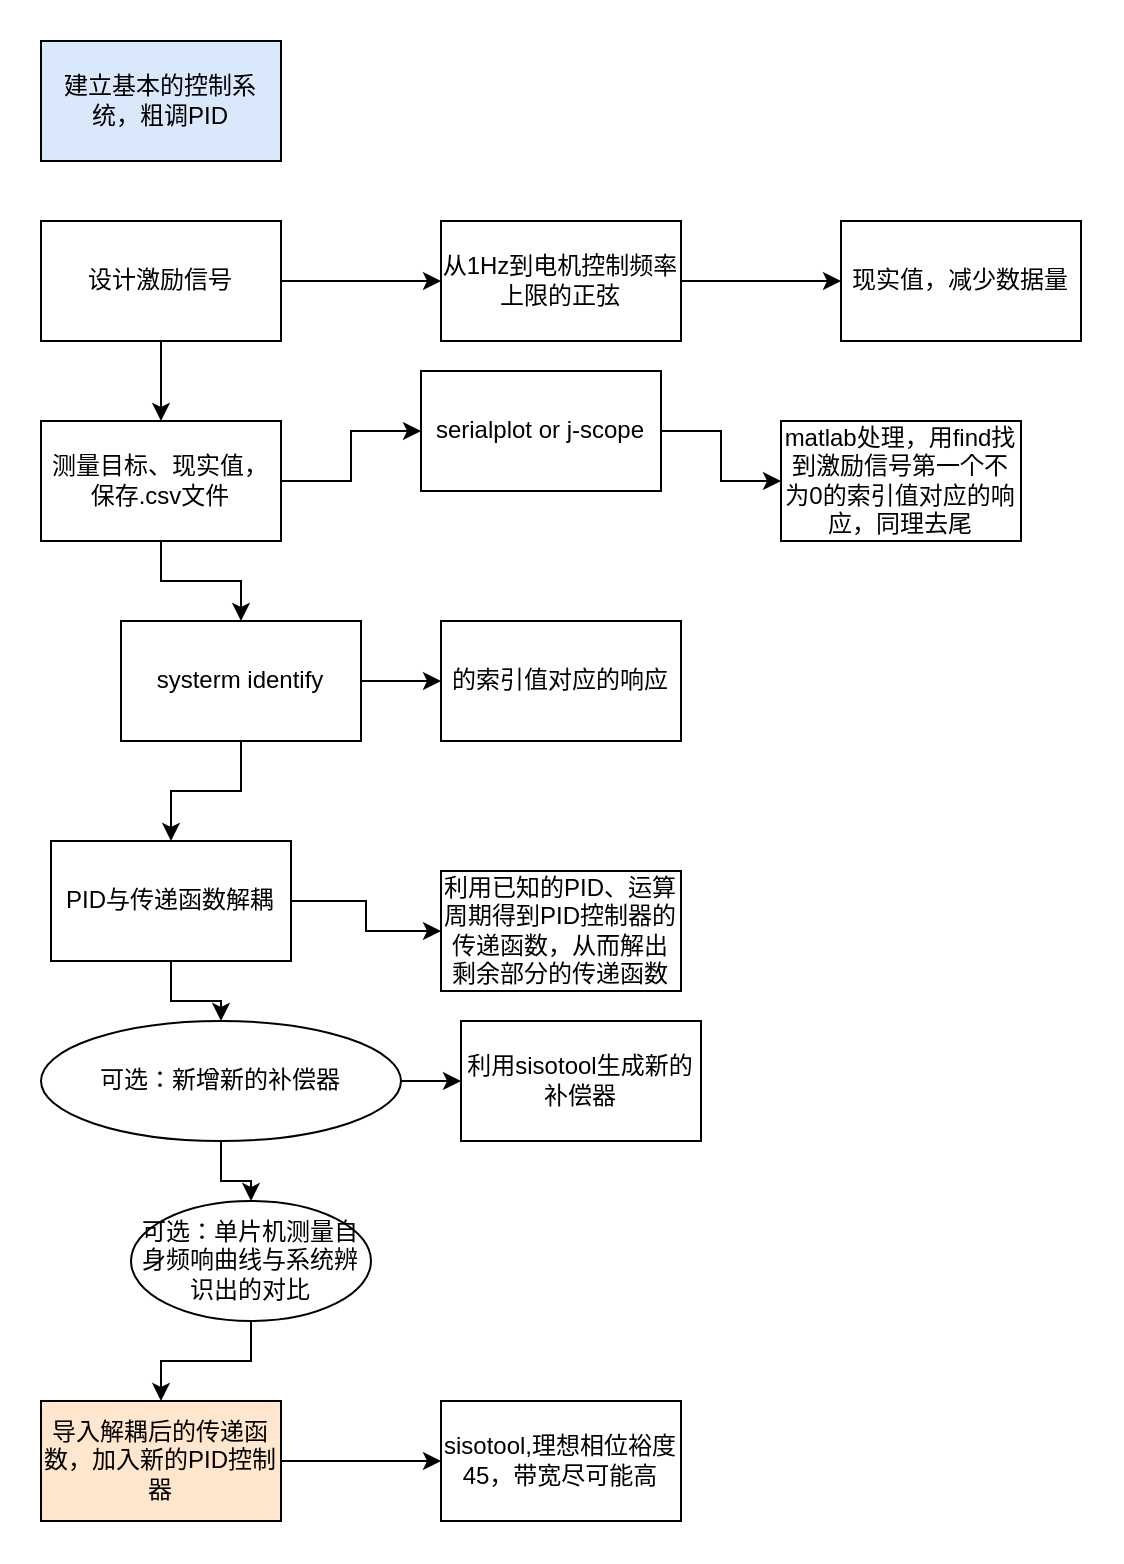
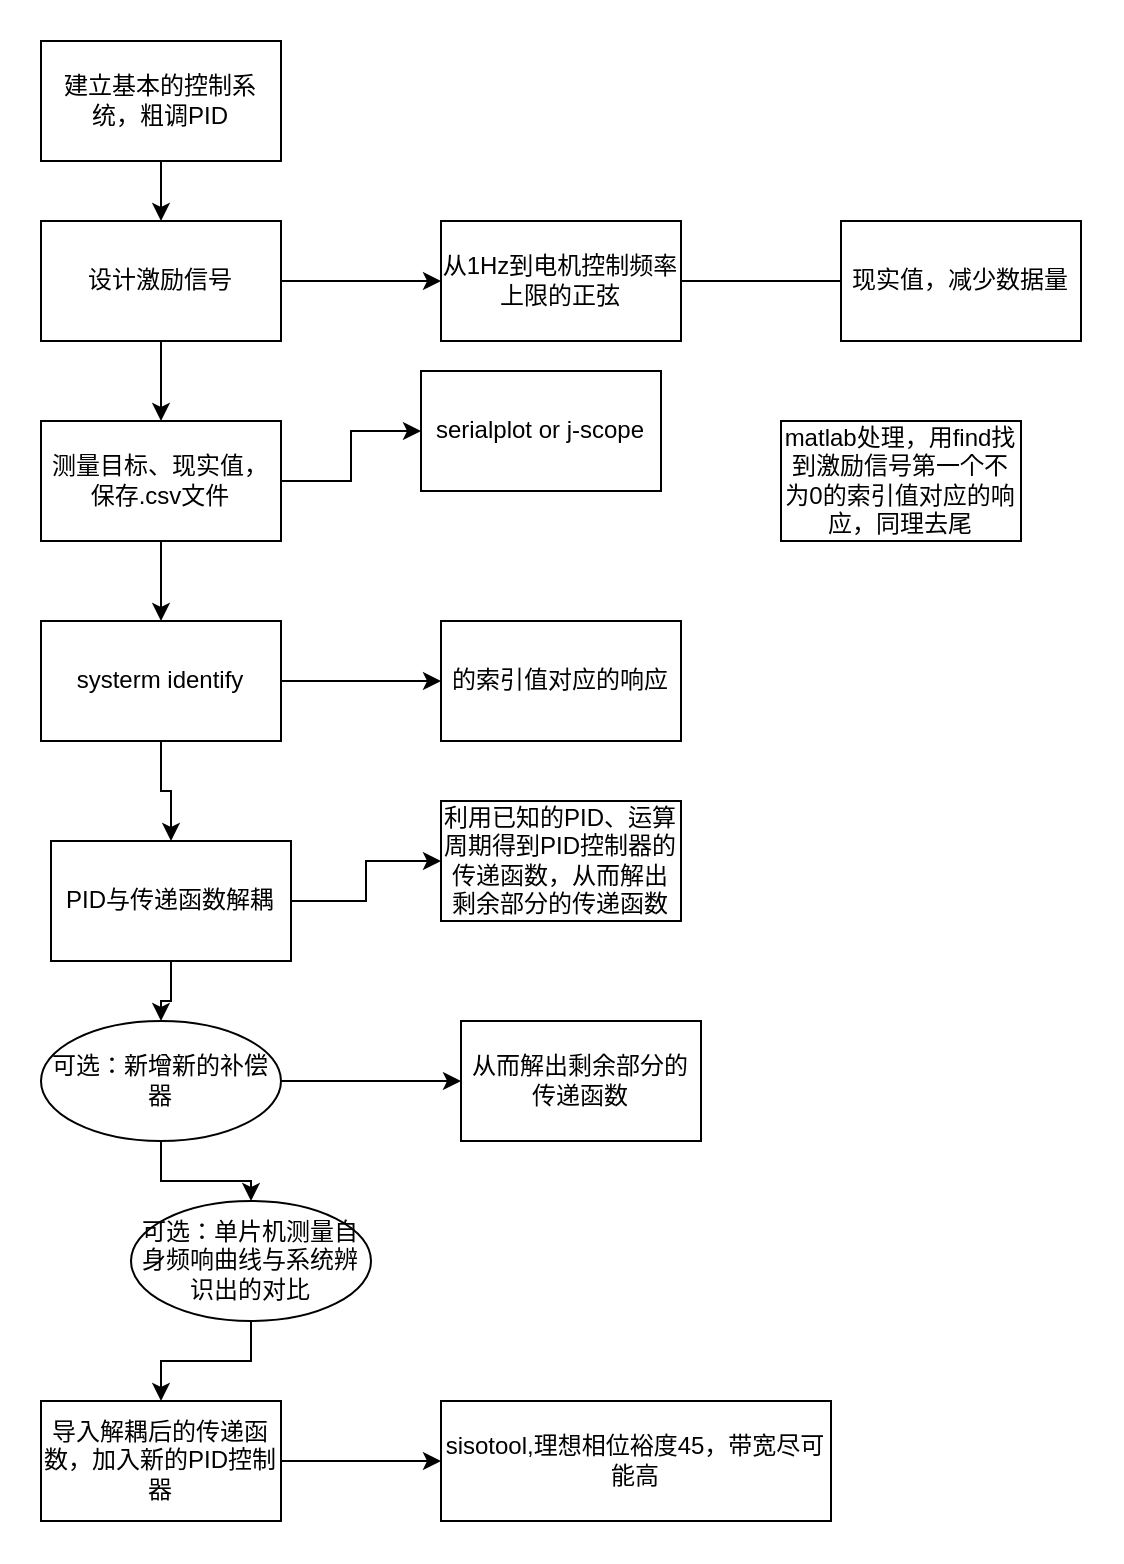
(161, 101) -> (161, 101)
none -> (161, 198)
(826, 281) -> (831, 281)
(721, 449) -> none
(241, 681) -> (161, 681)
(561, 931) -> (561, 861)
(221, 1081) -> (161, 1081)
(581, 1081) -> (581, 1081)
(161, 1461) -> (161, 1461)
(561, 1461) -> (636, 1461)
